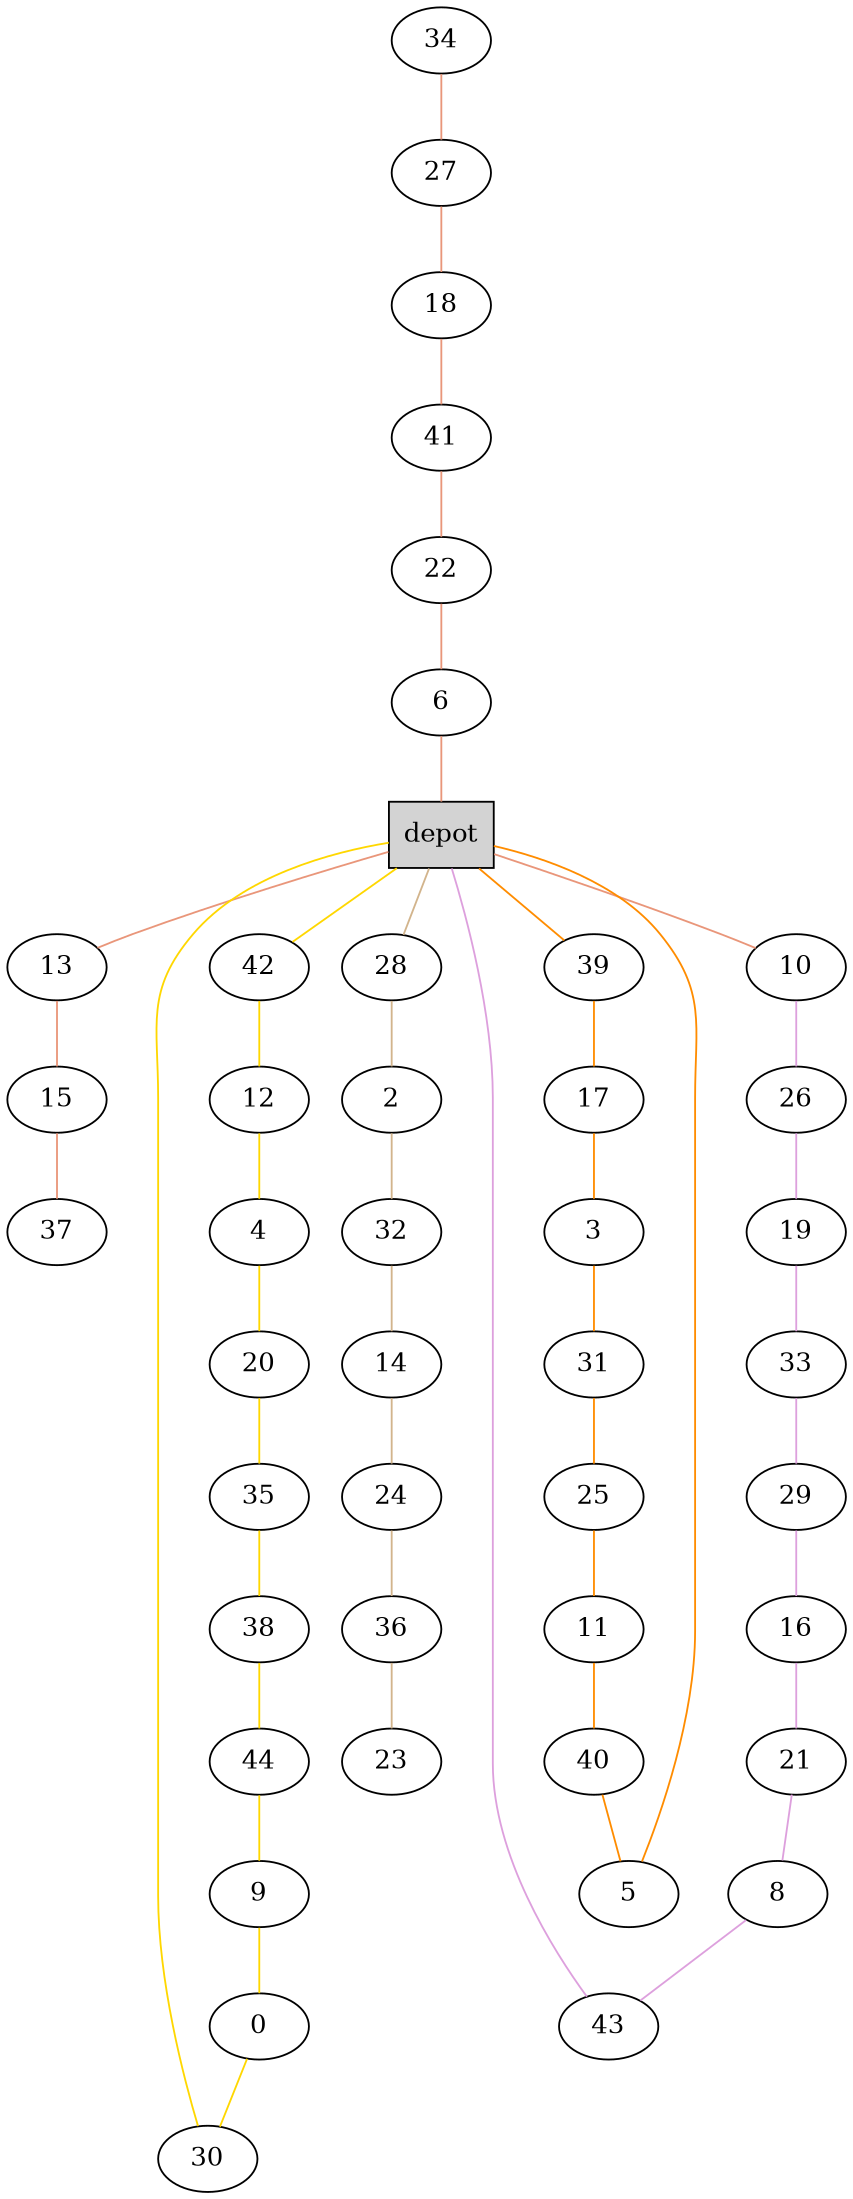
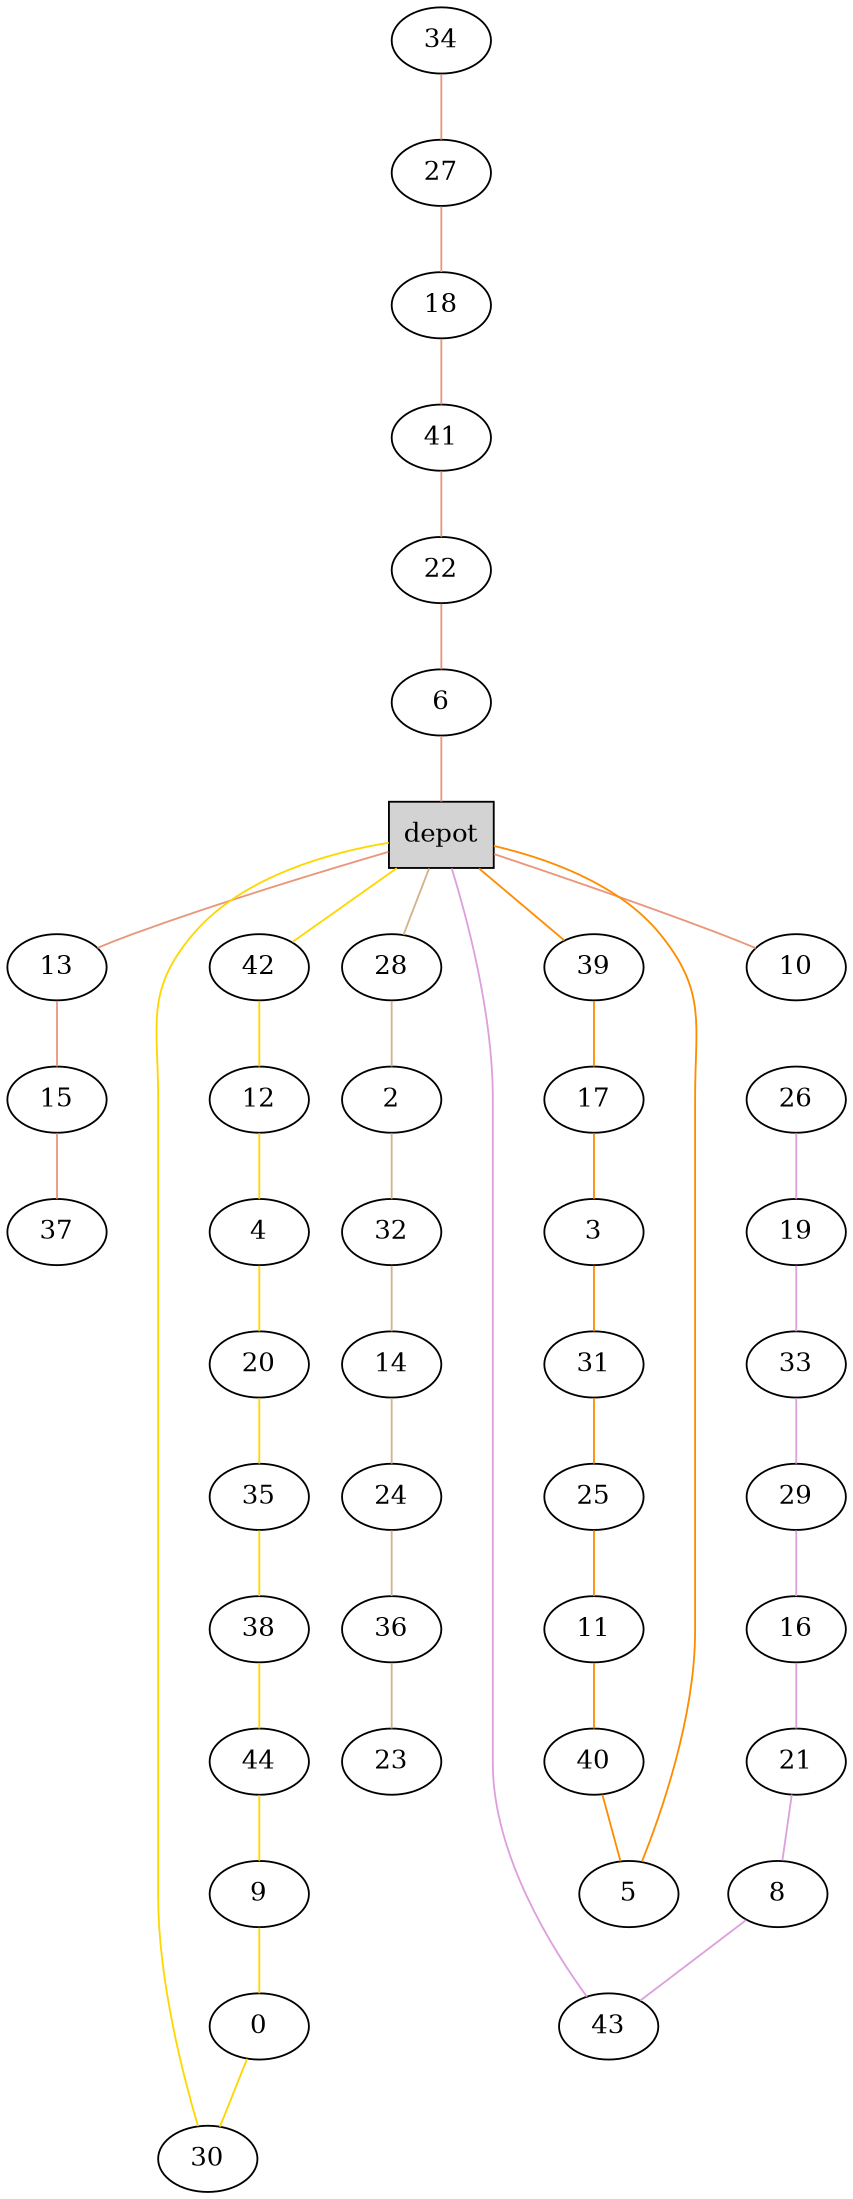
(796, 1034) -> none
